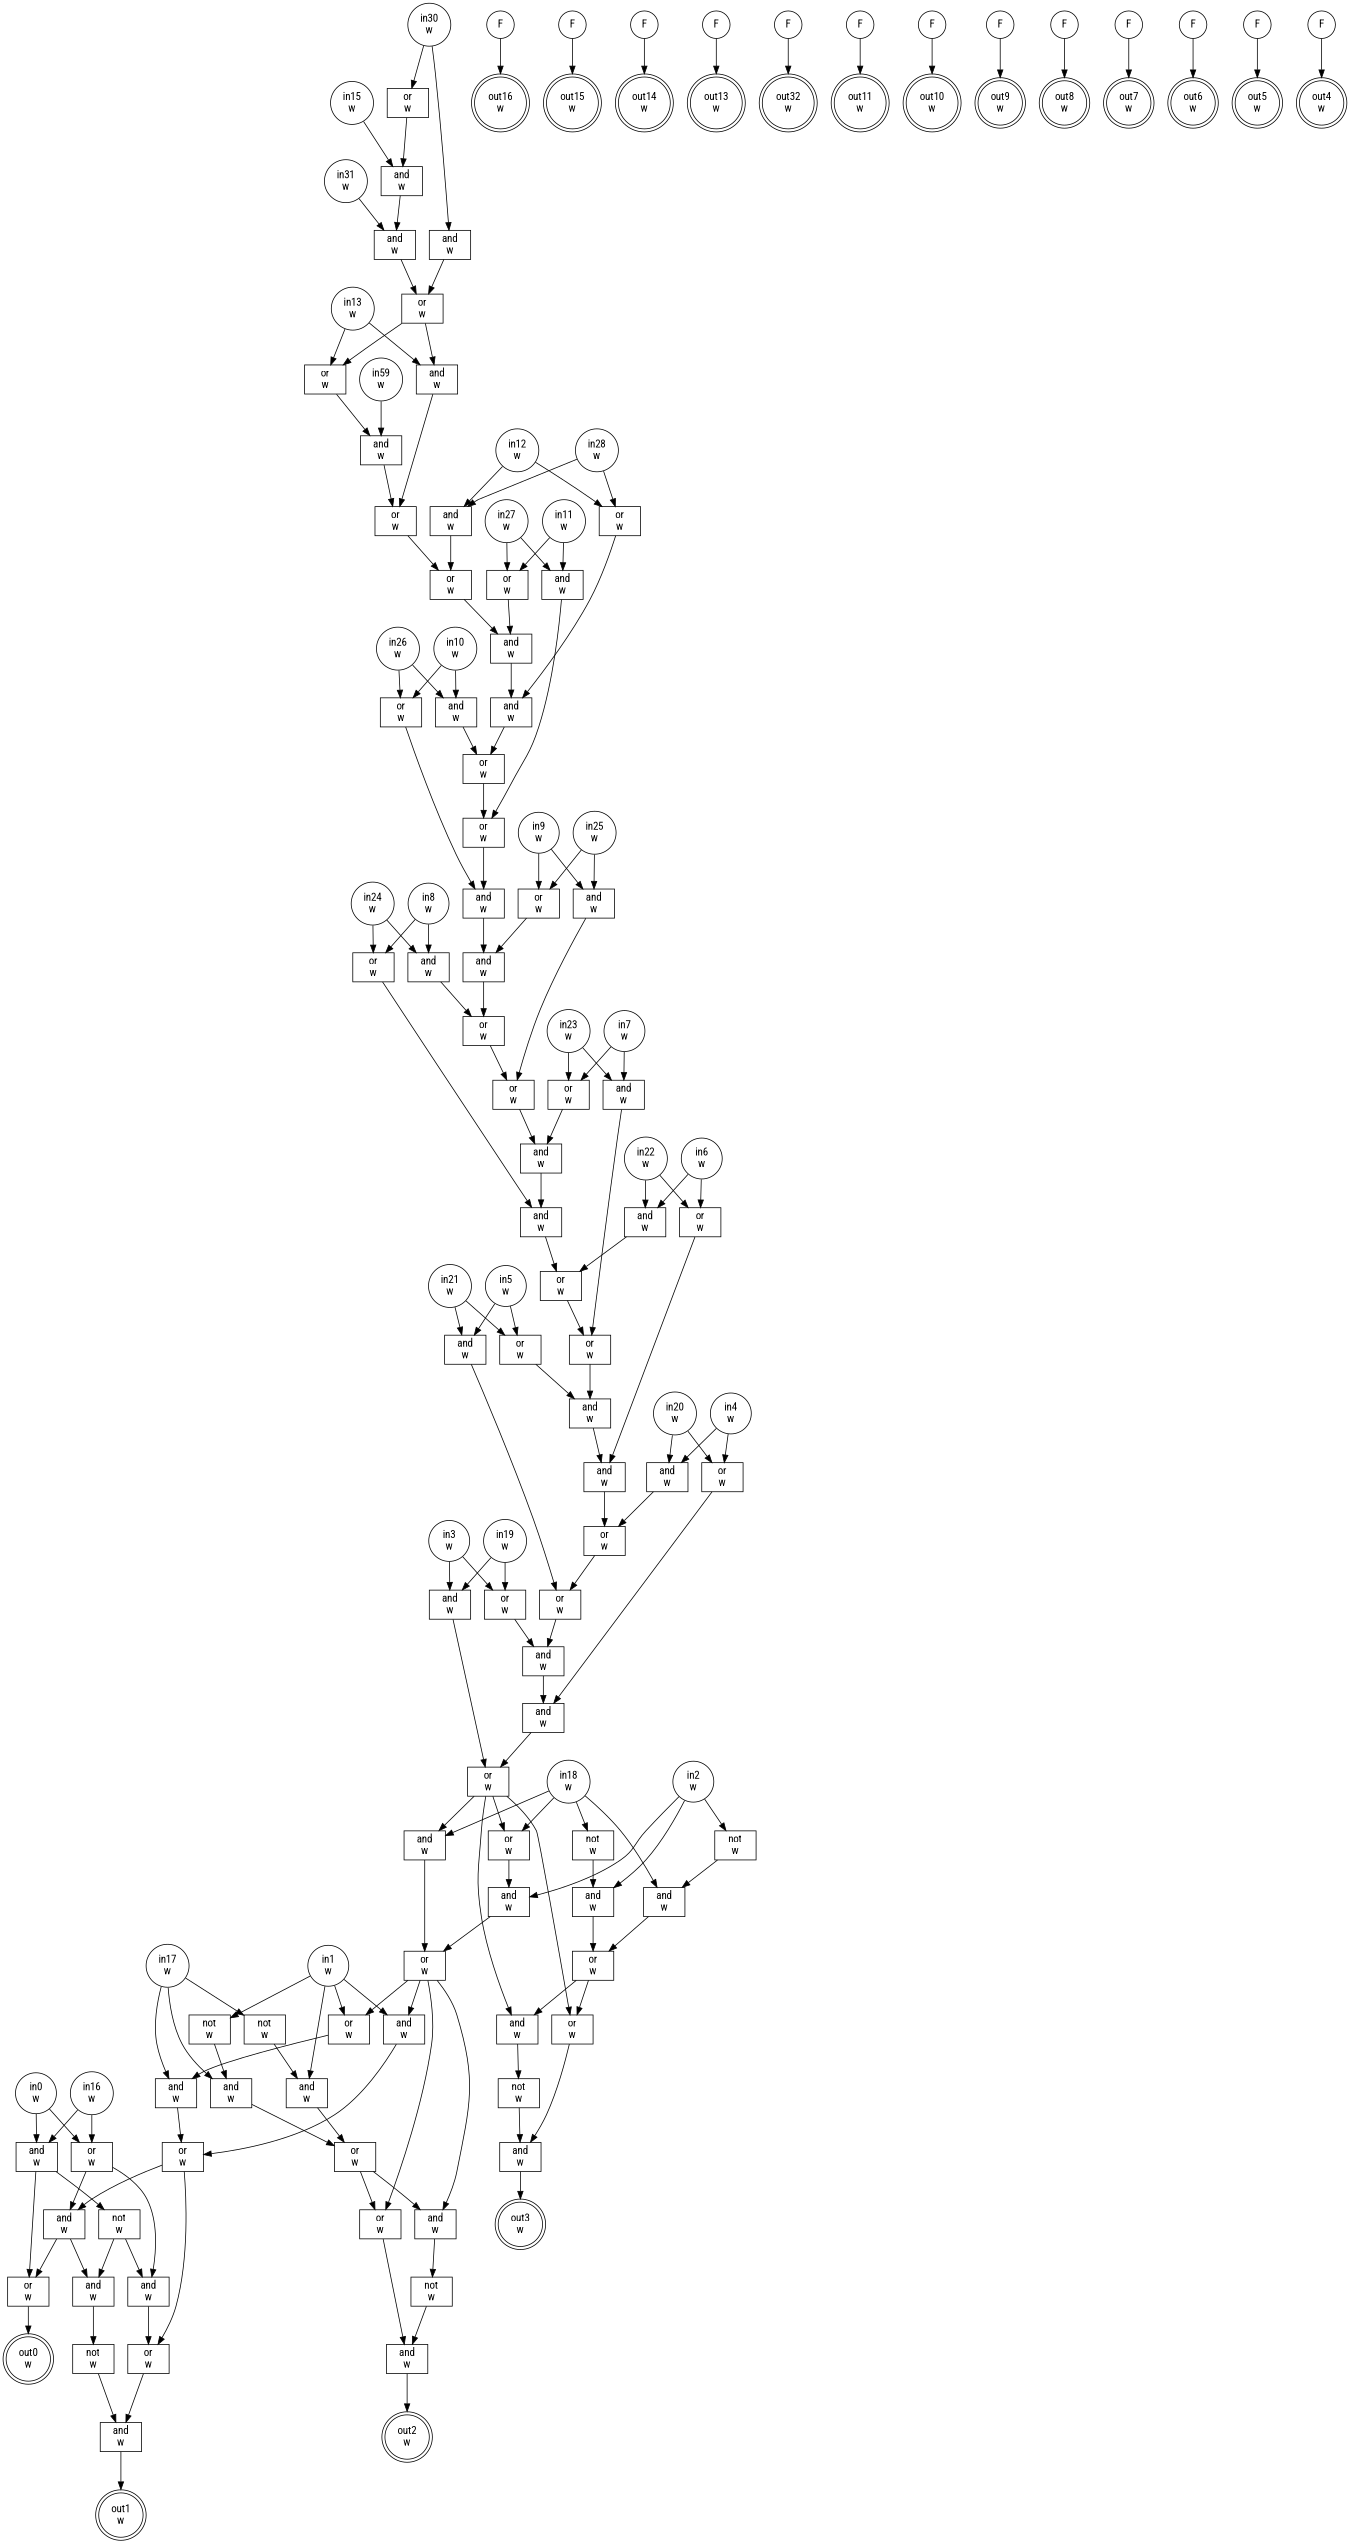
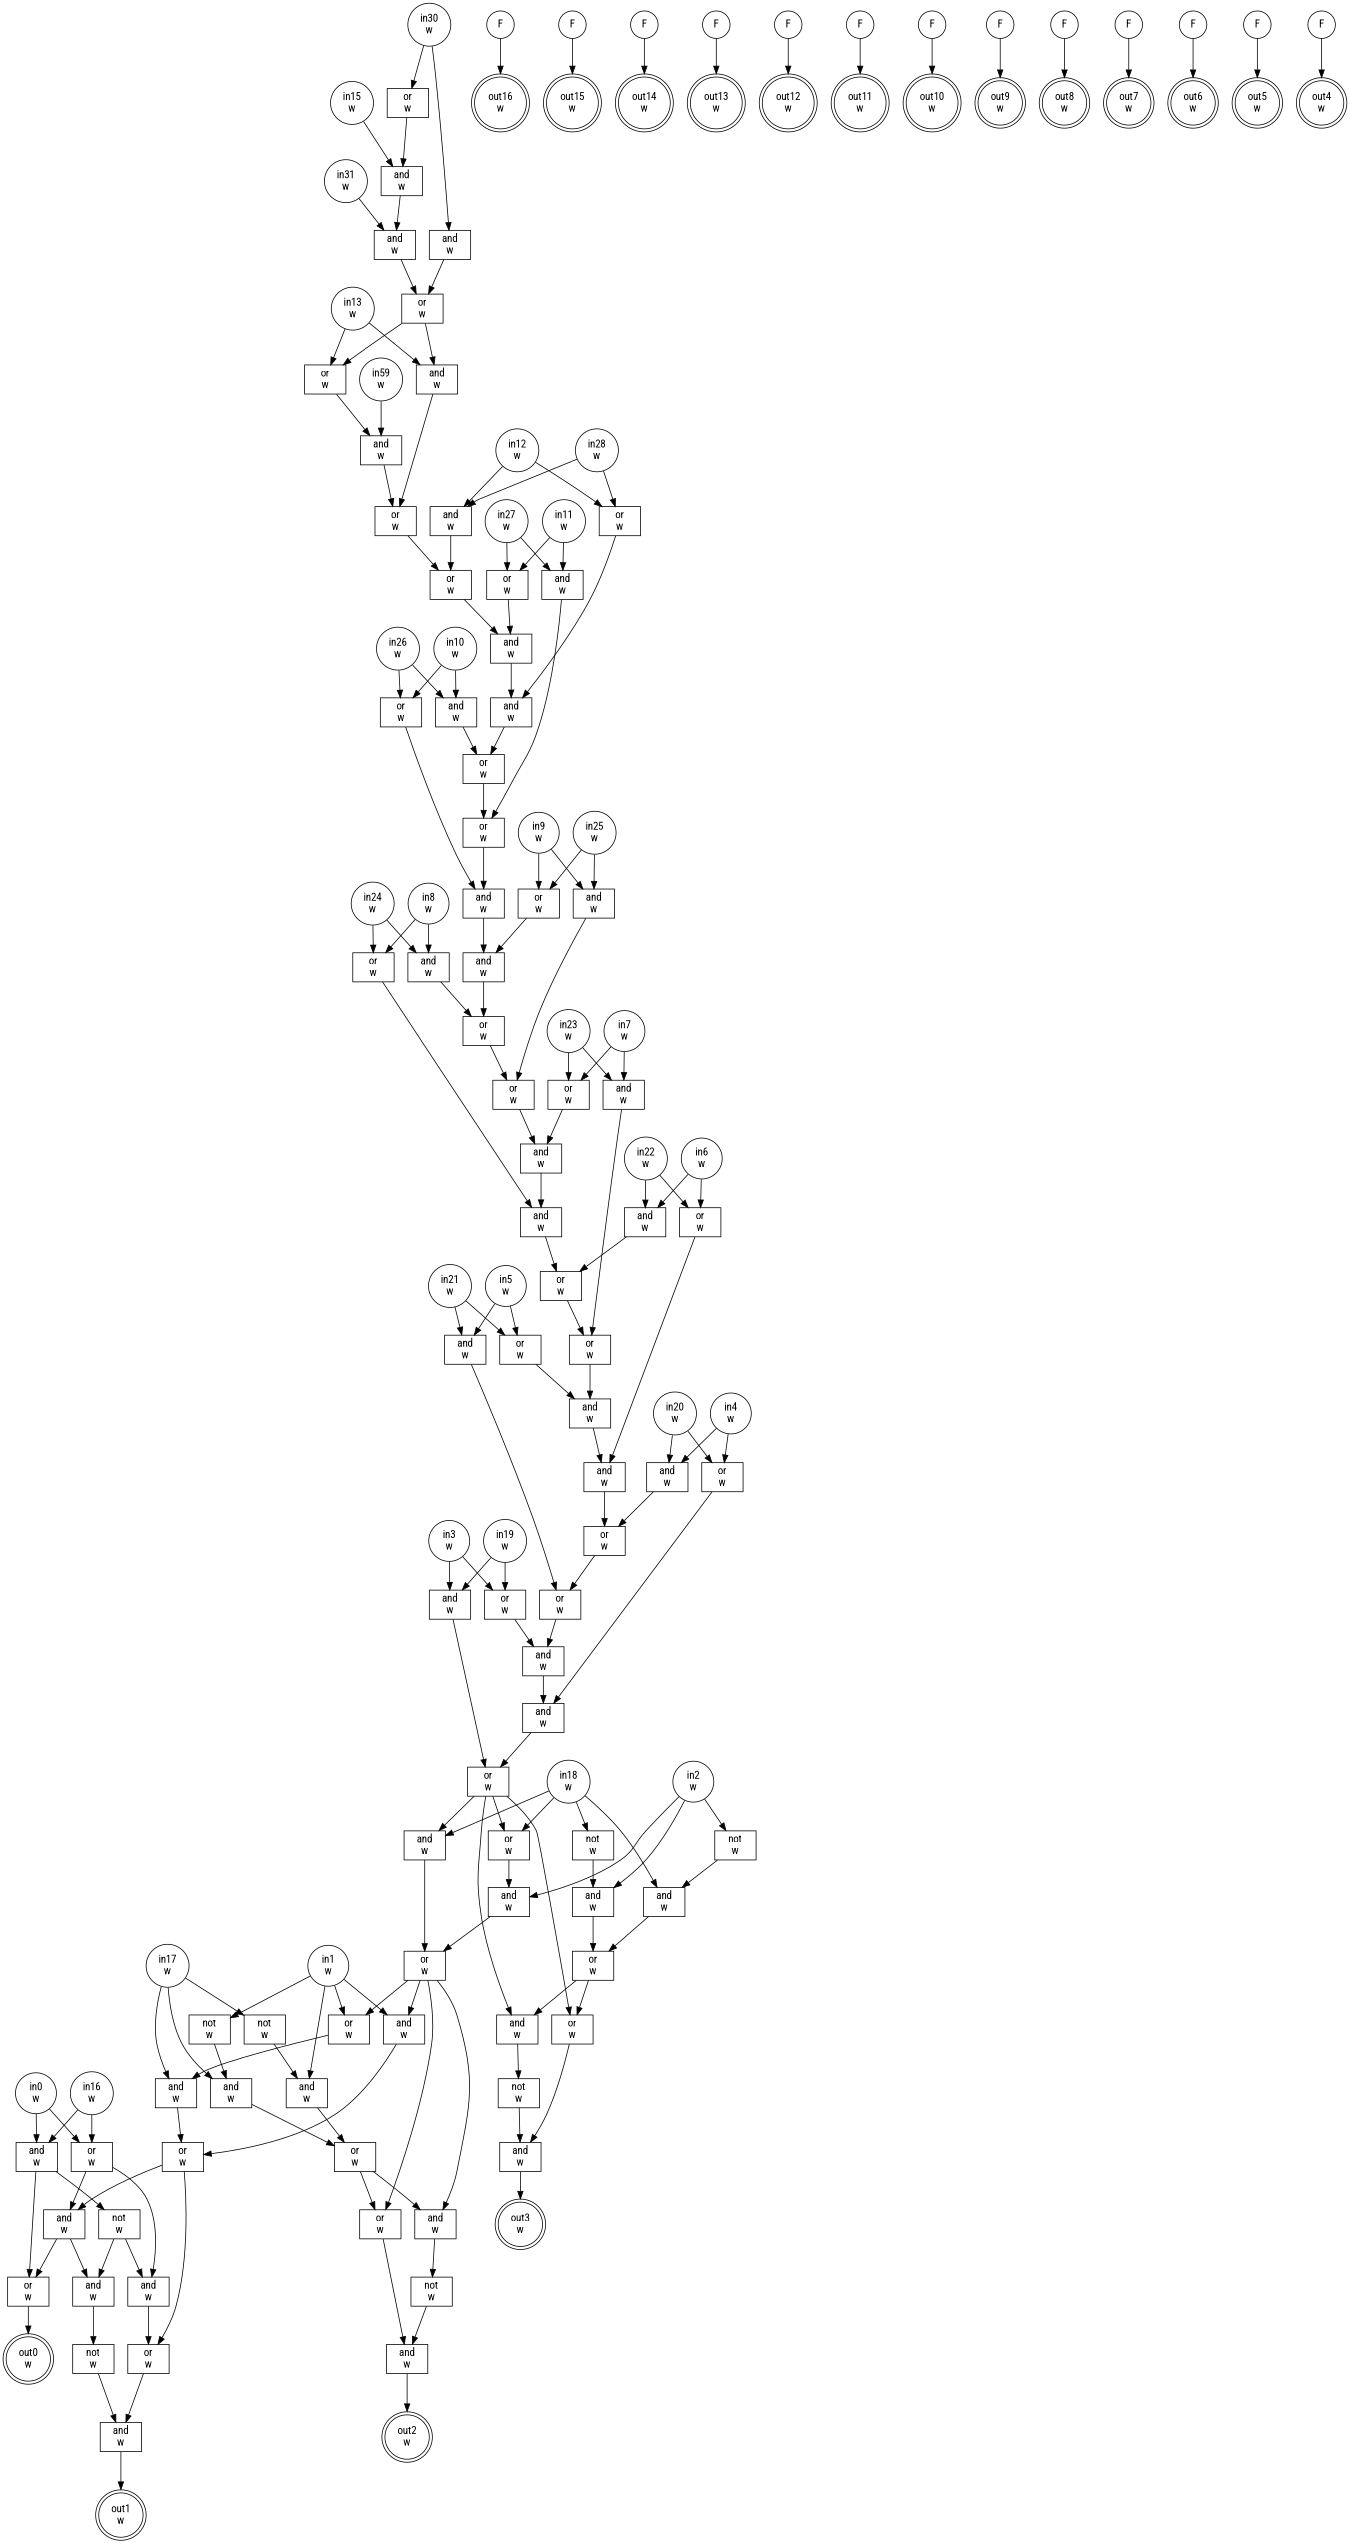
(788, 103) -> (788, 103)
